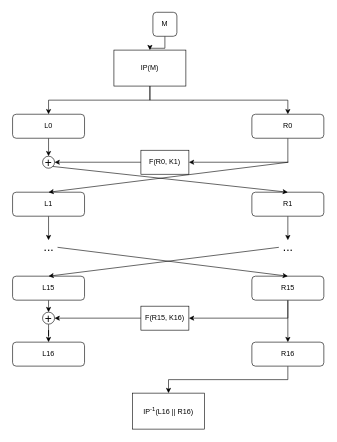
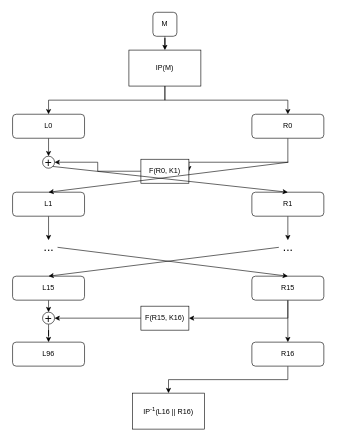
(150, 68) -> (165, 68)
(165, 162) -> (165, 171)
(48, 354) -> (48, 354)
